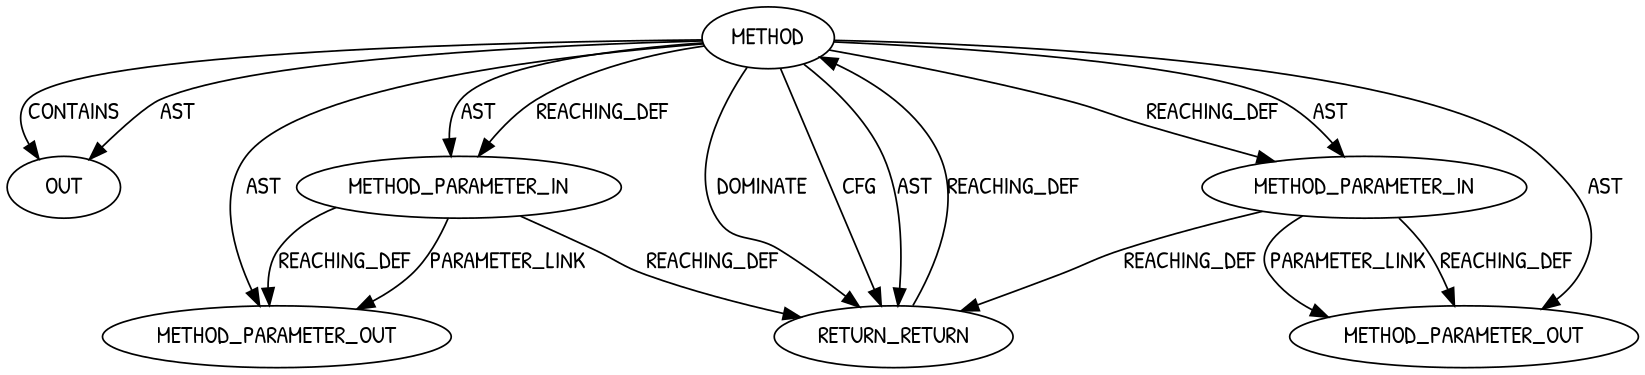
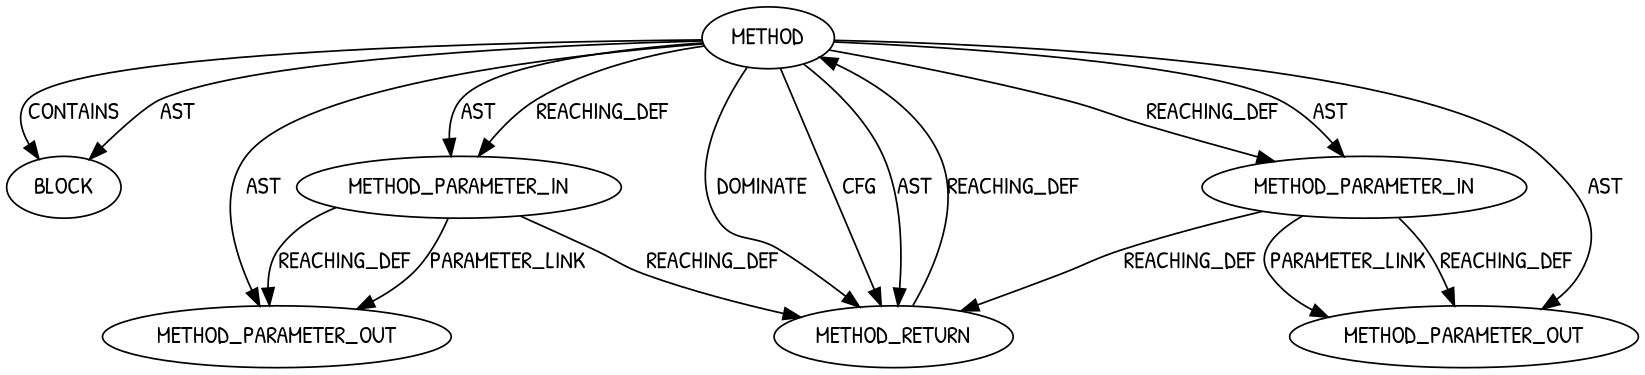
(64, 187) -> (64, 187)
(894, 337) -> (894, 337)
